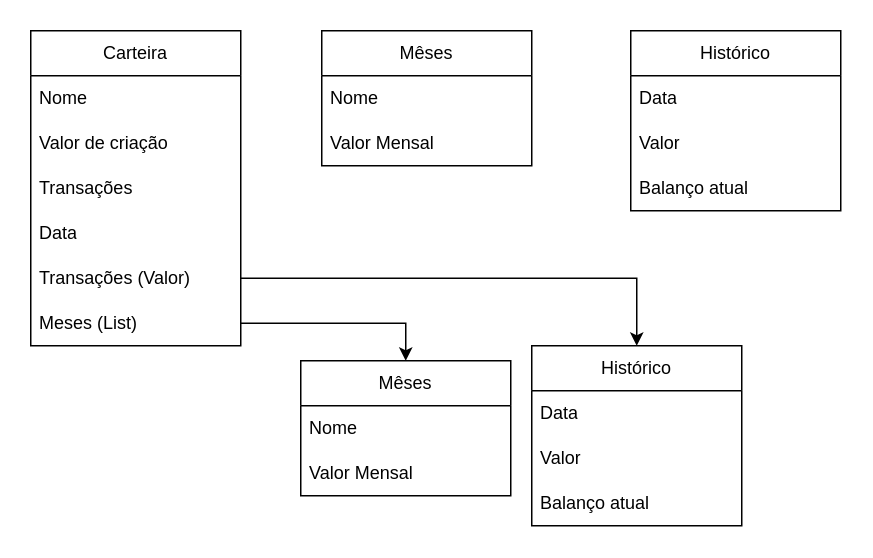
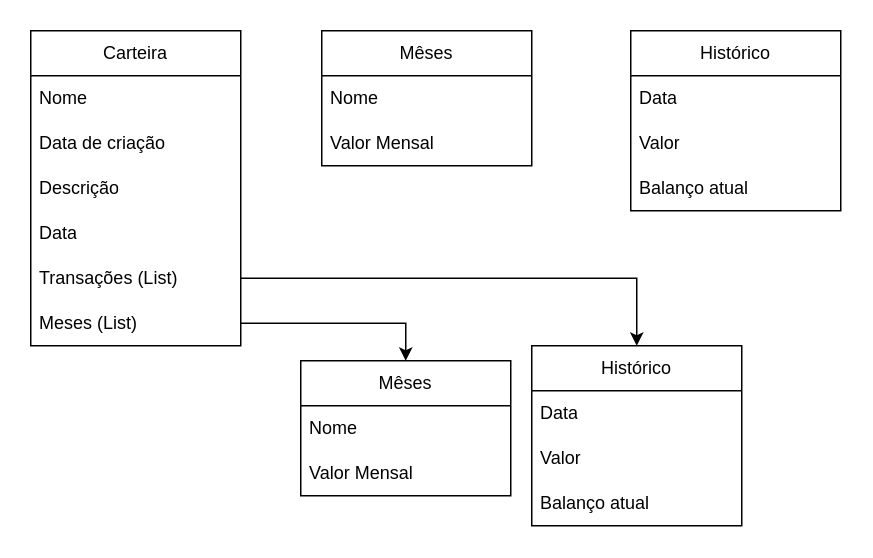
(111, 143) -> (108, 143)
(90, 188) -> (83, 188)
(126, 278) -> (121, 278)
